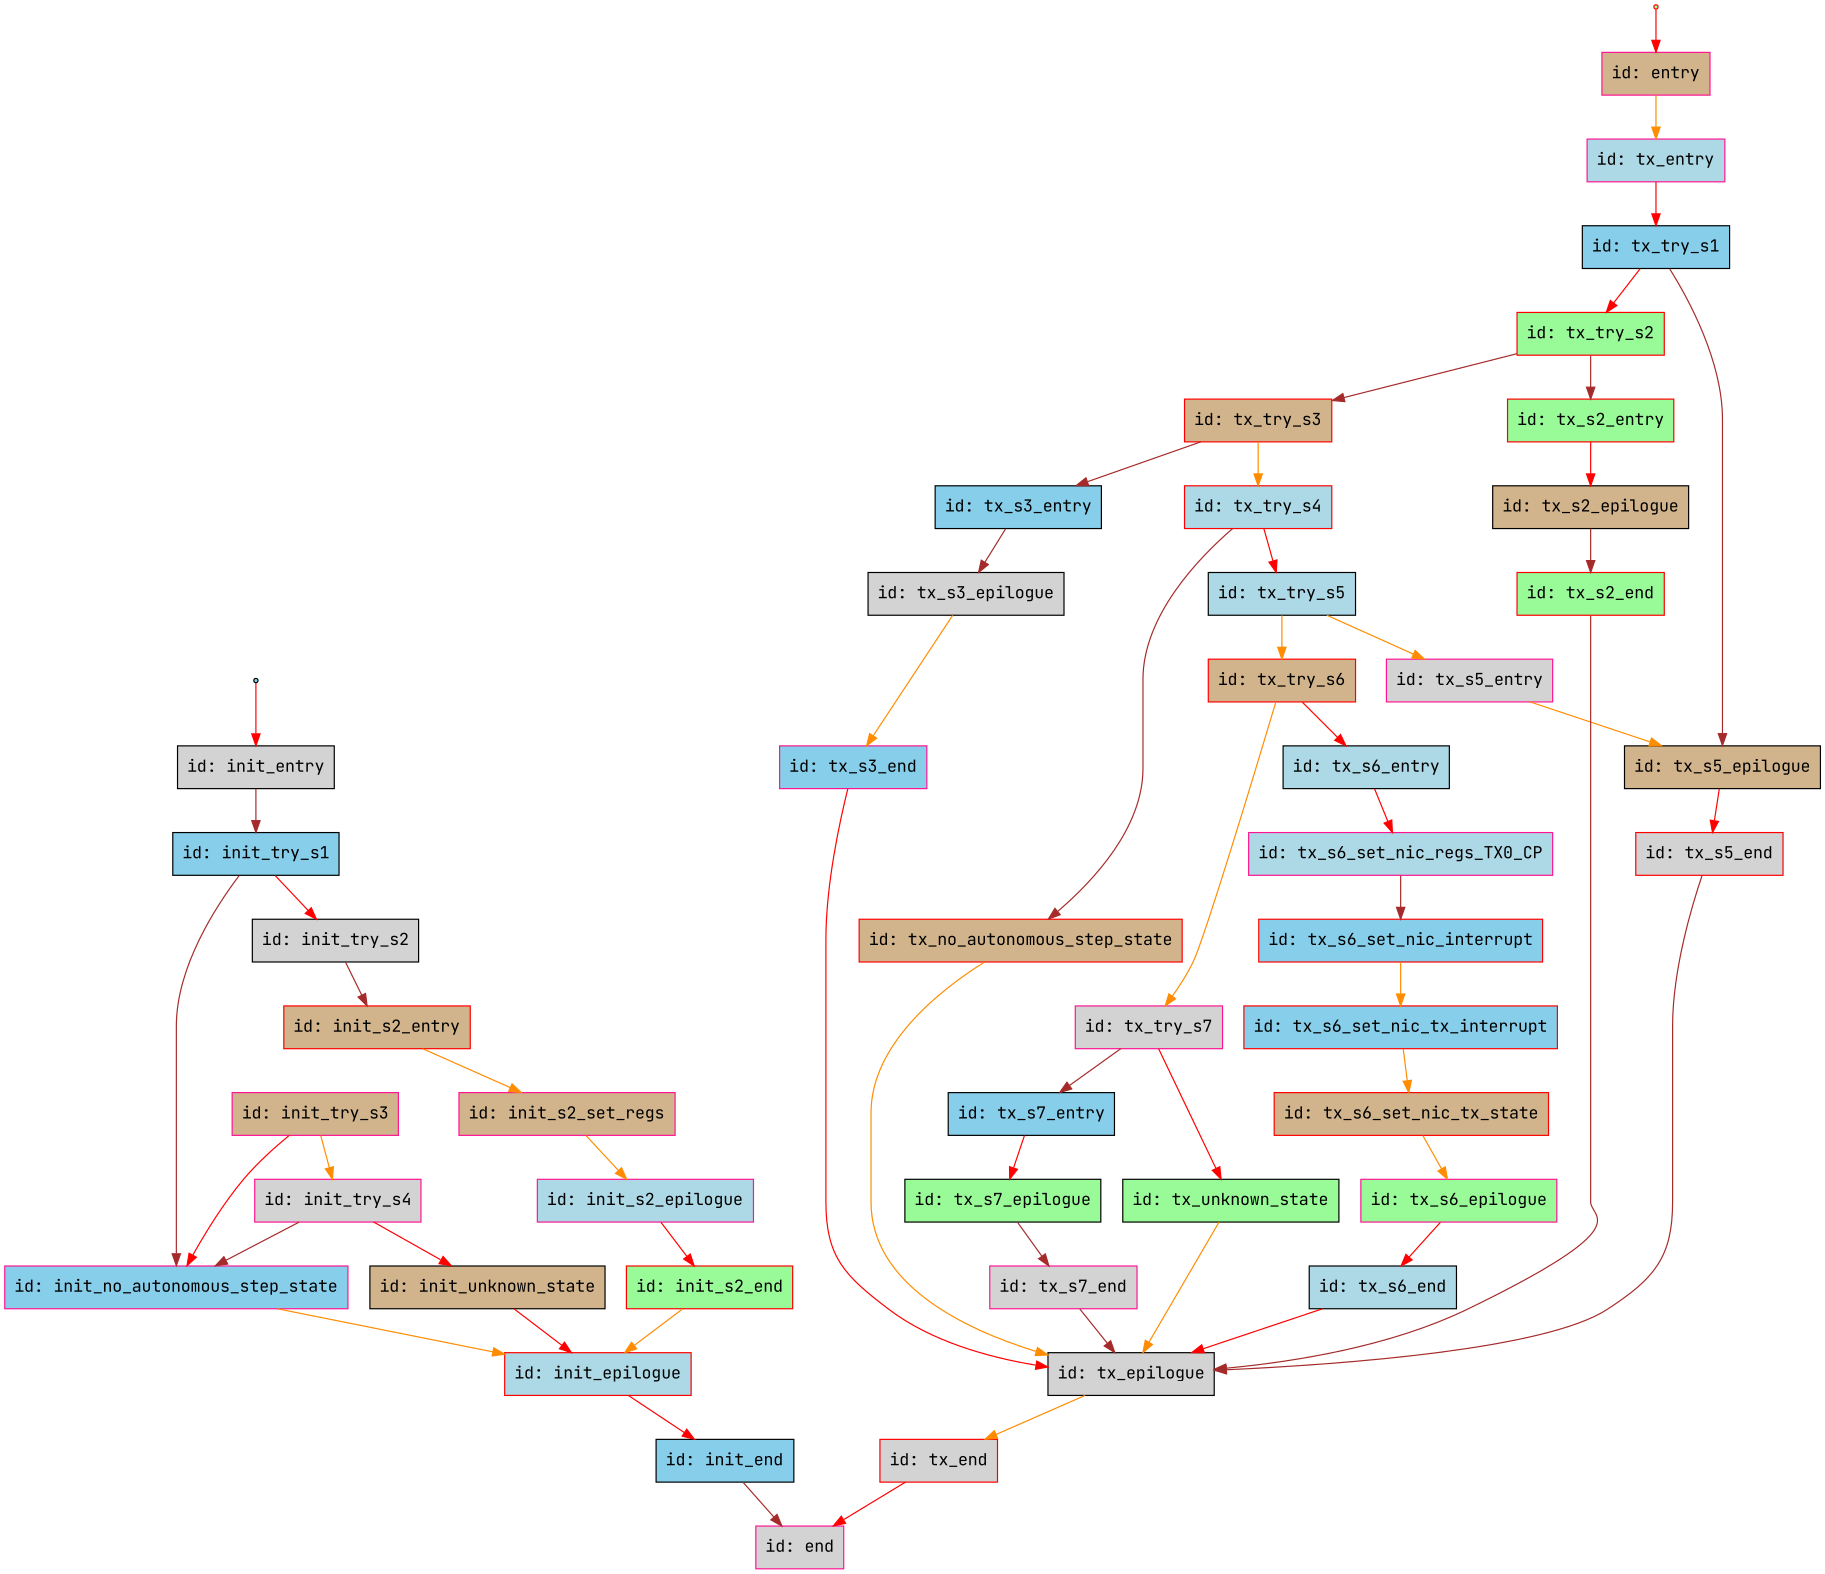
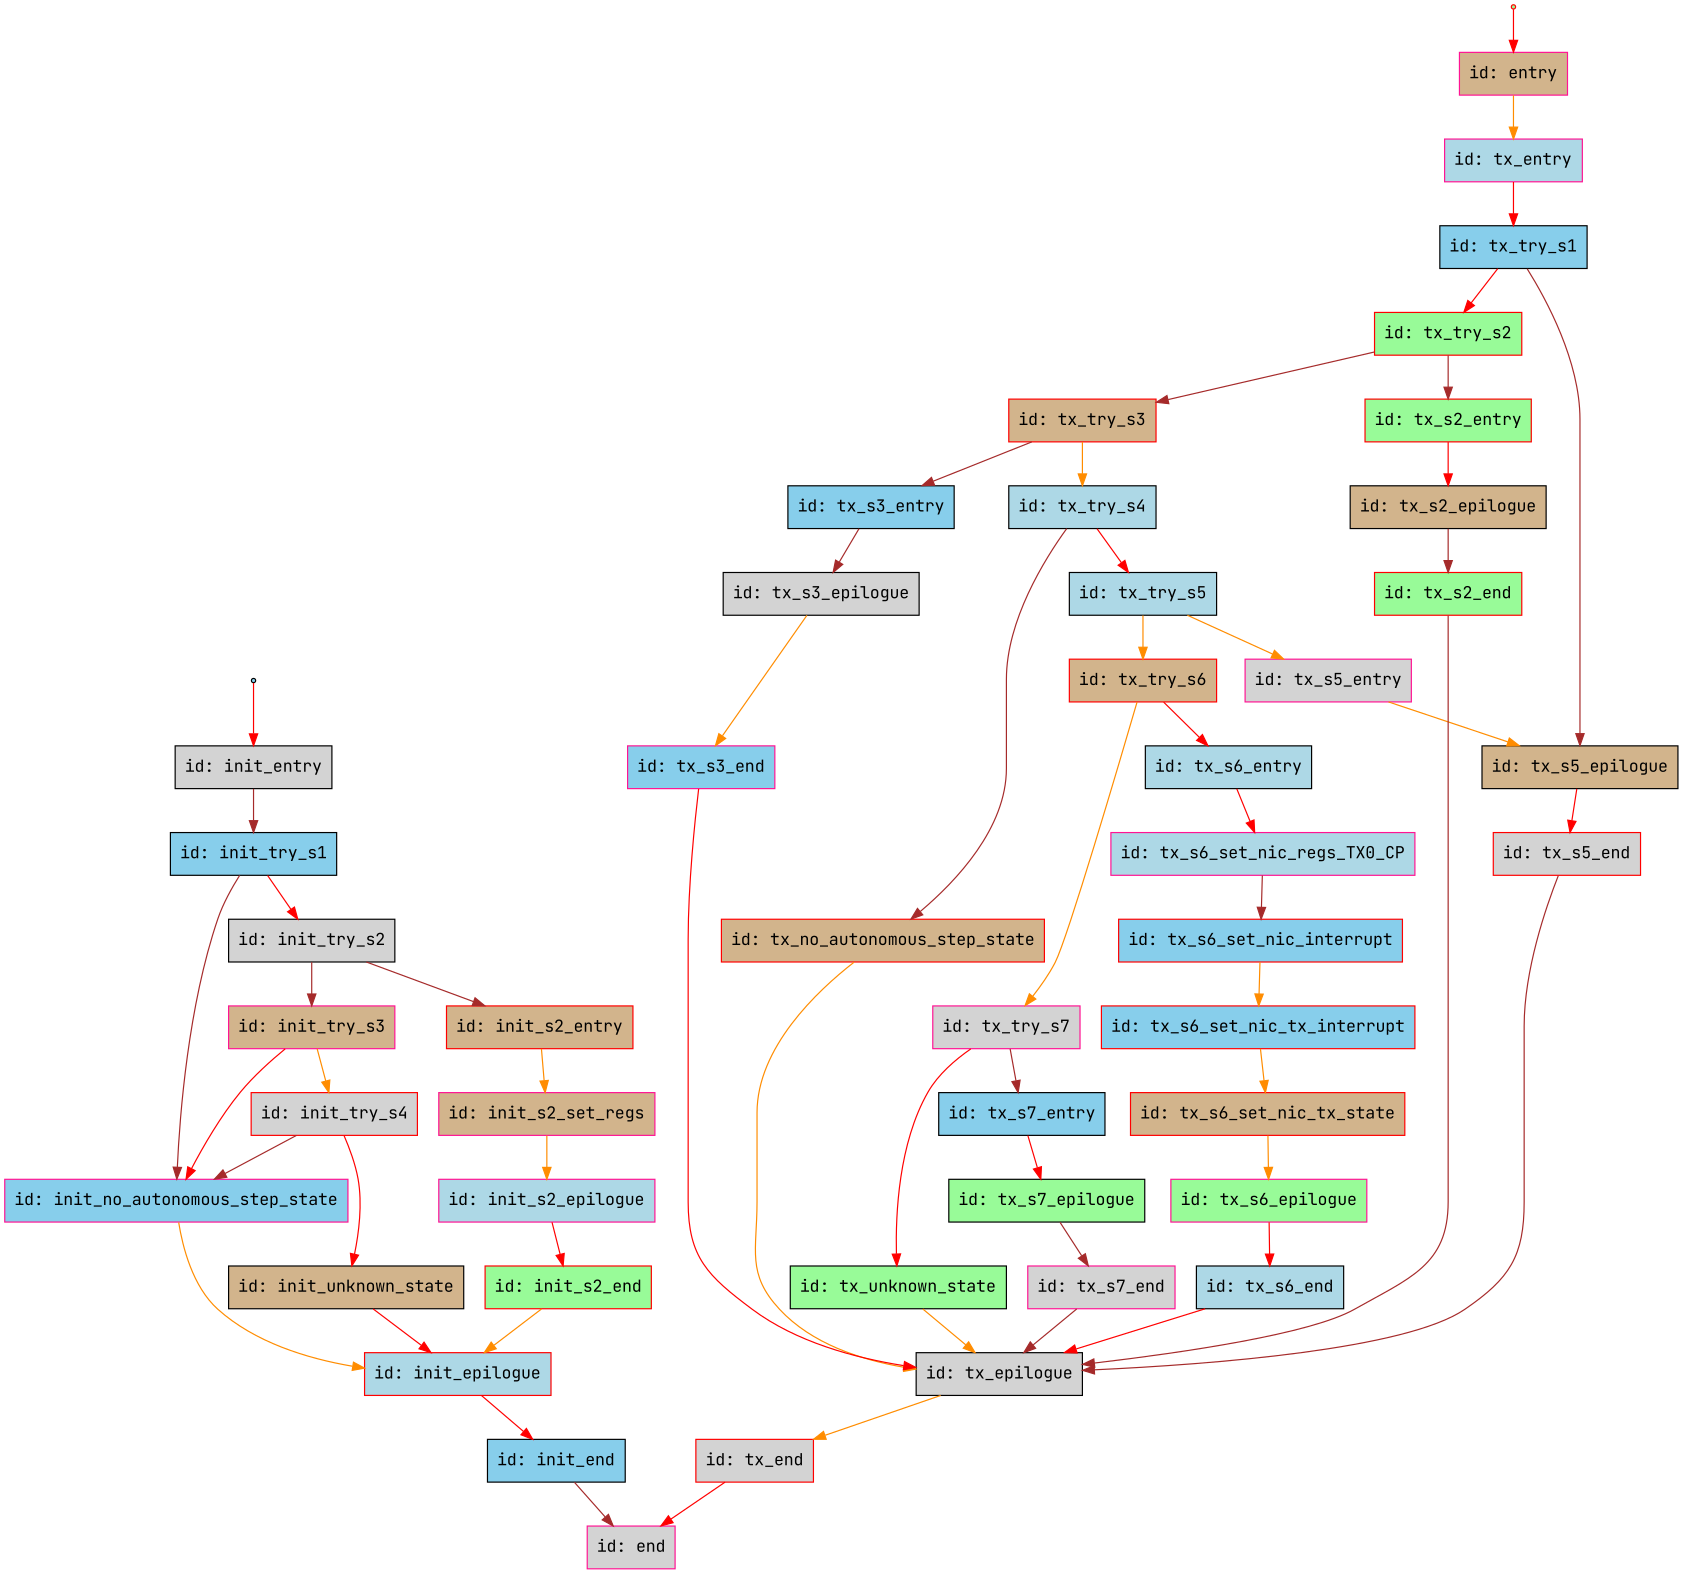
(1258, 507) -> (1082, 507)
none -> (312, 978)
(338, 1201) -> (334, 1114)
